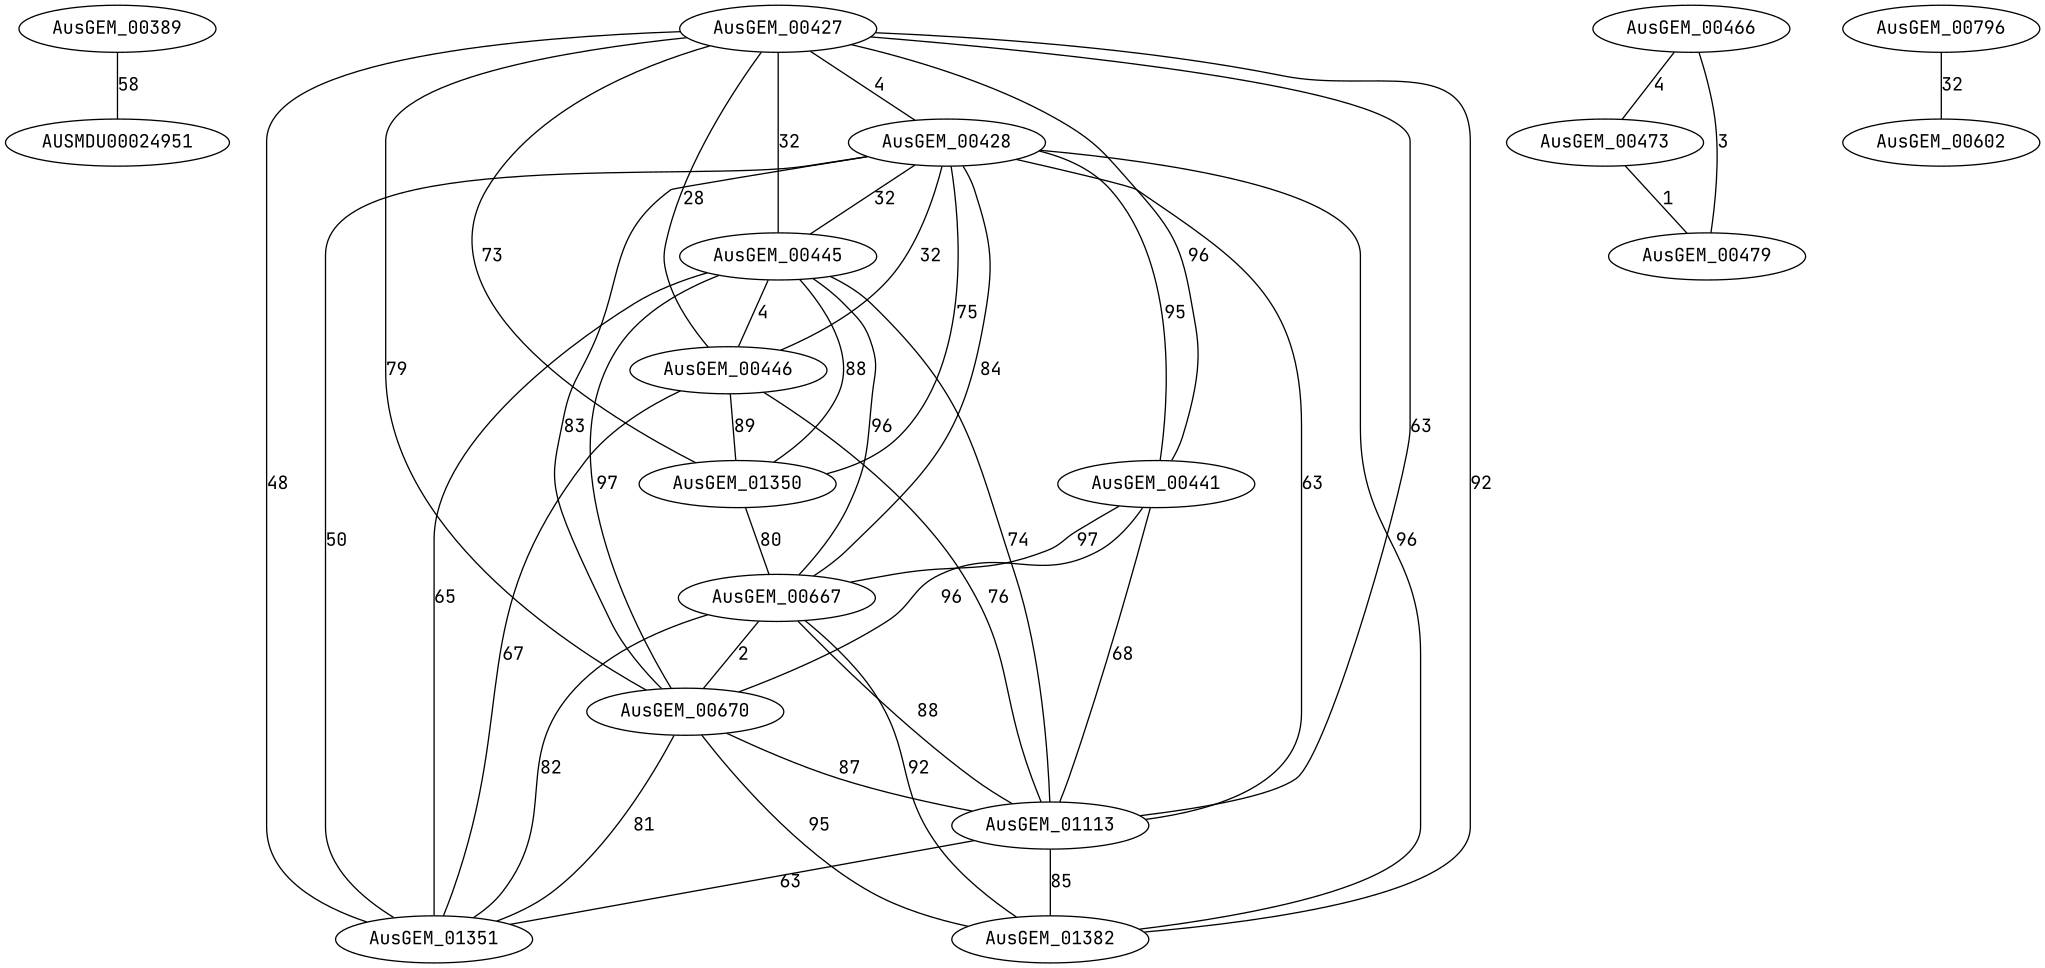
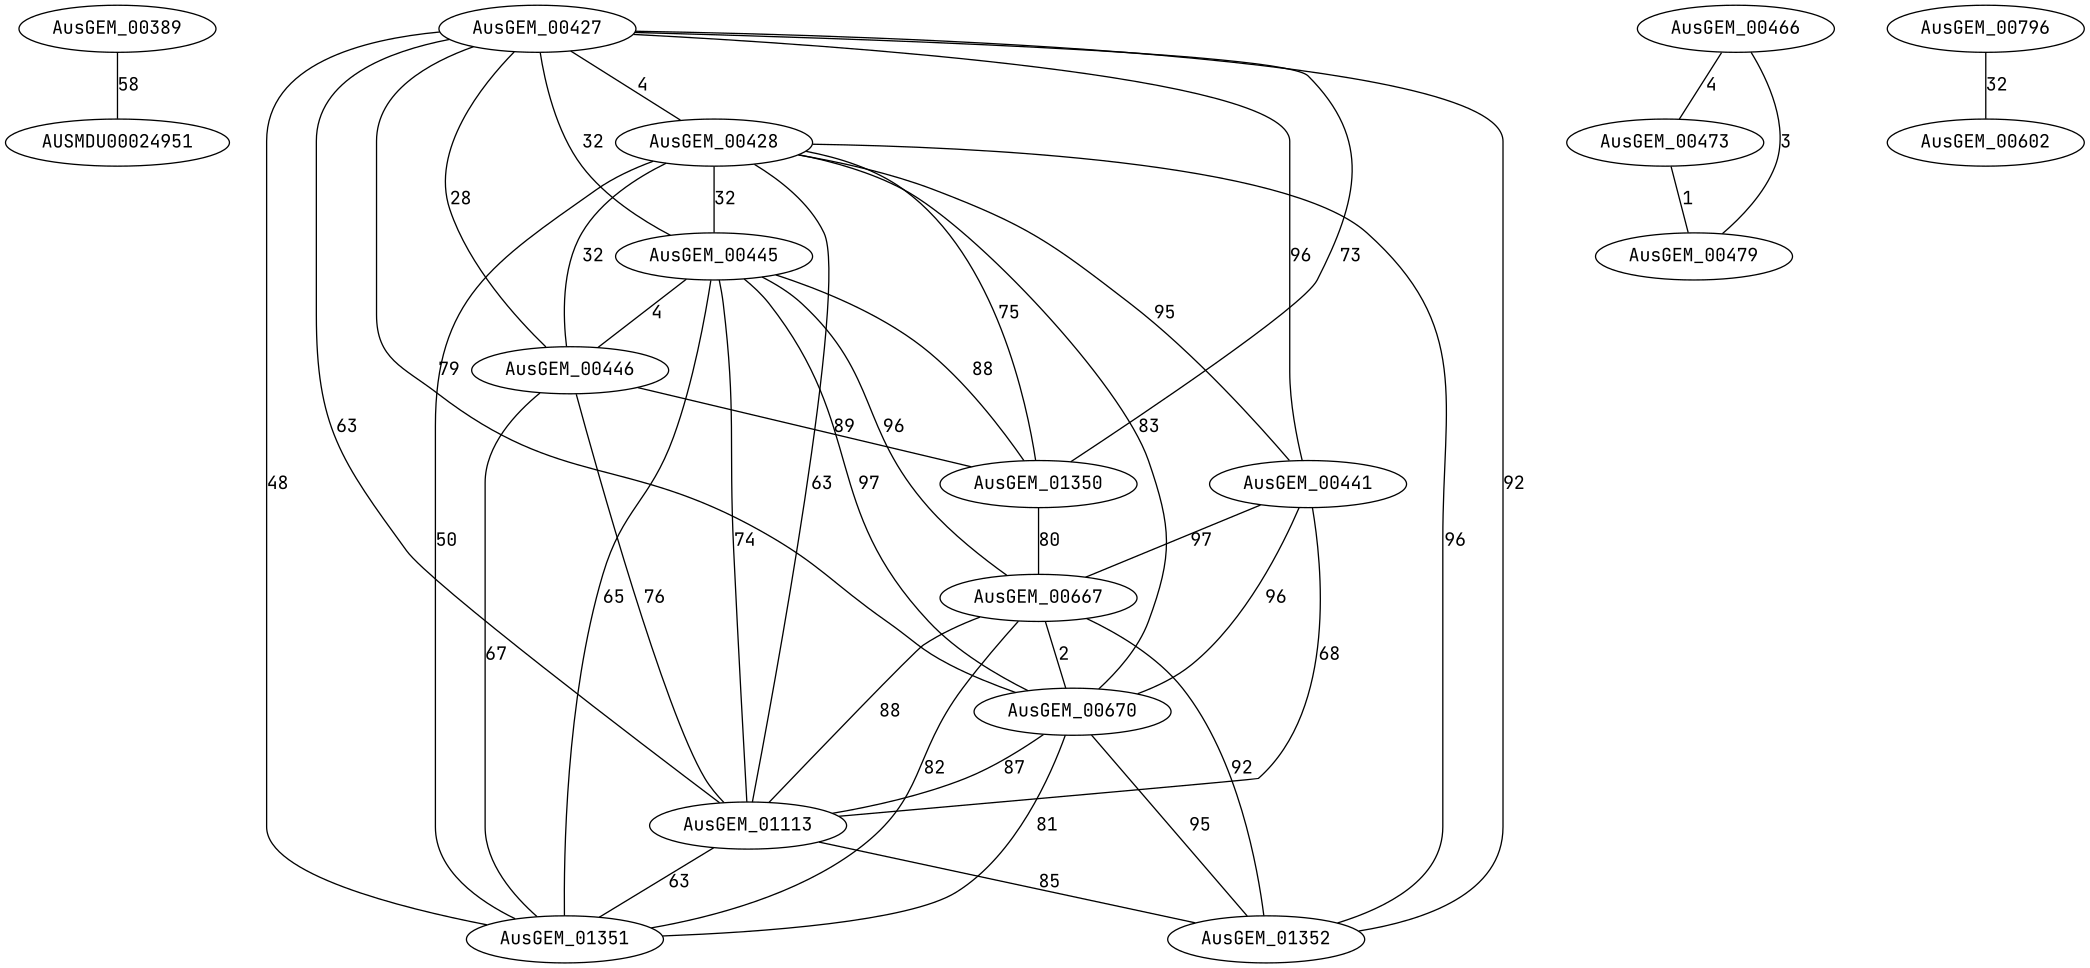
(965, 397) -> none
(1050, 939) -> (1266, 939)
